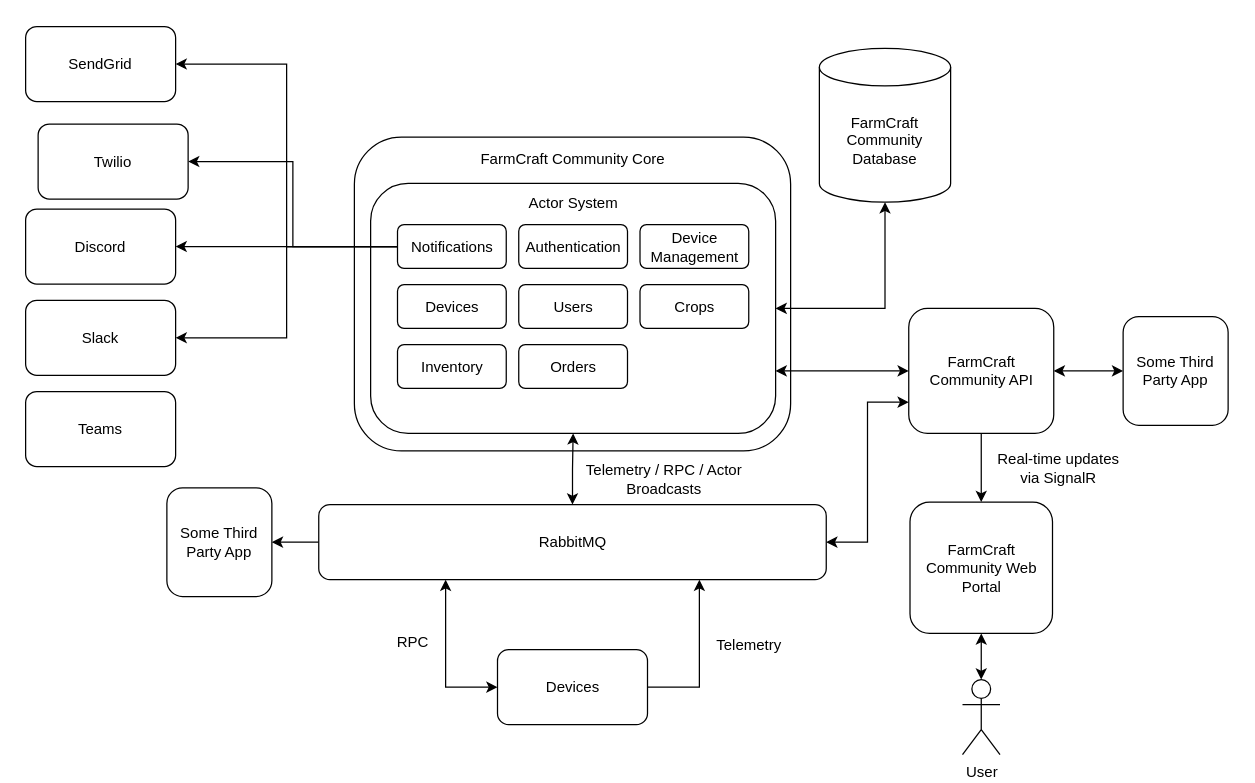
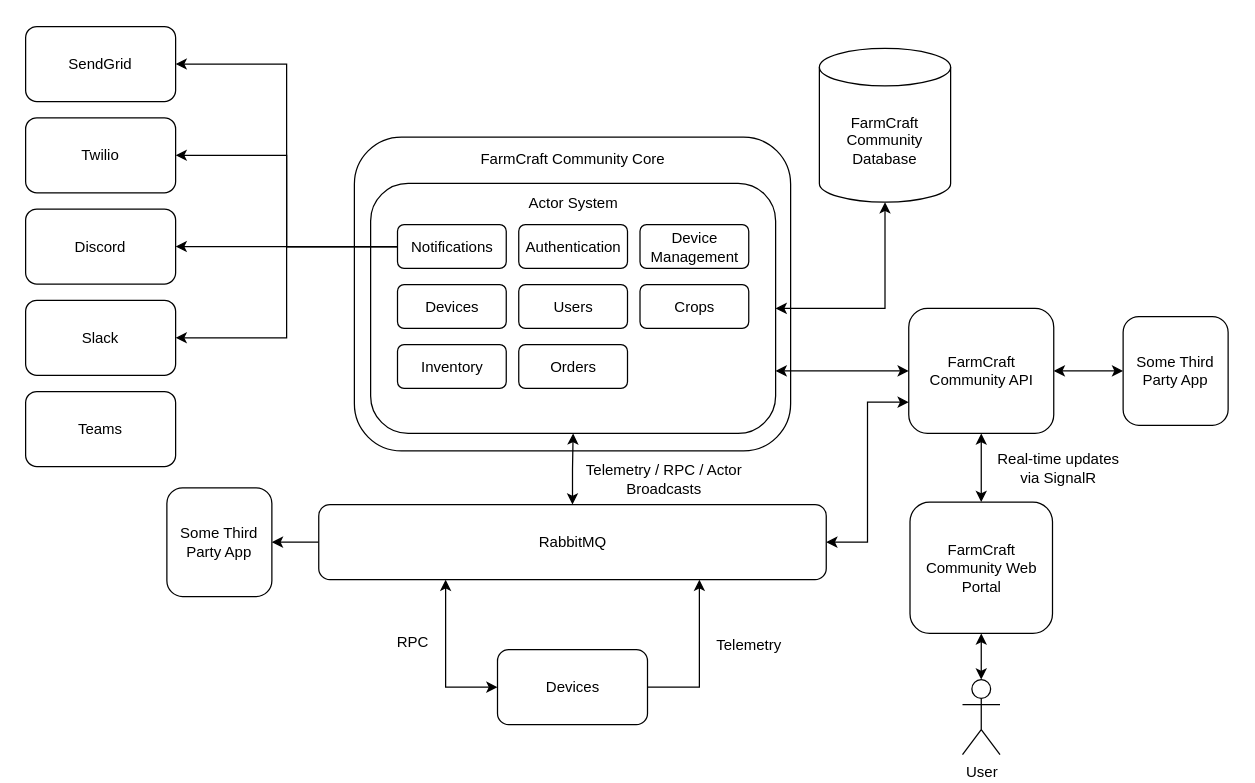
(113, 161) -> (101, 155)
(981, 439) -> (981, 443)
